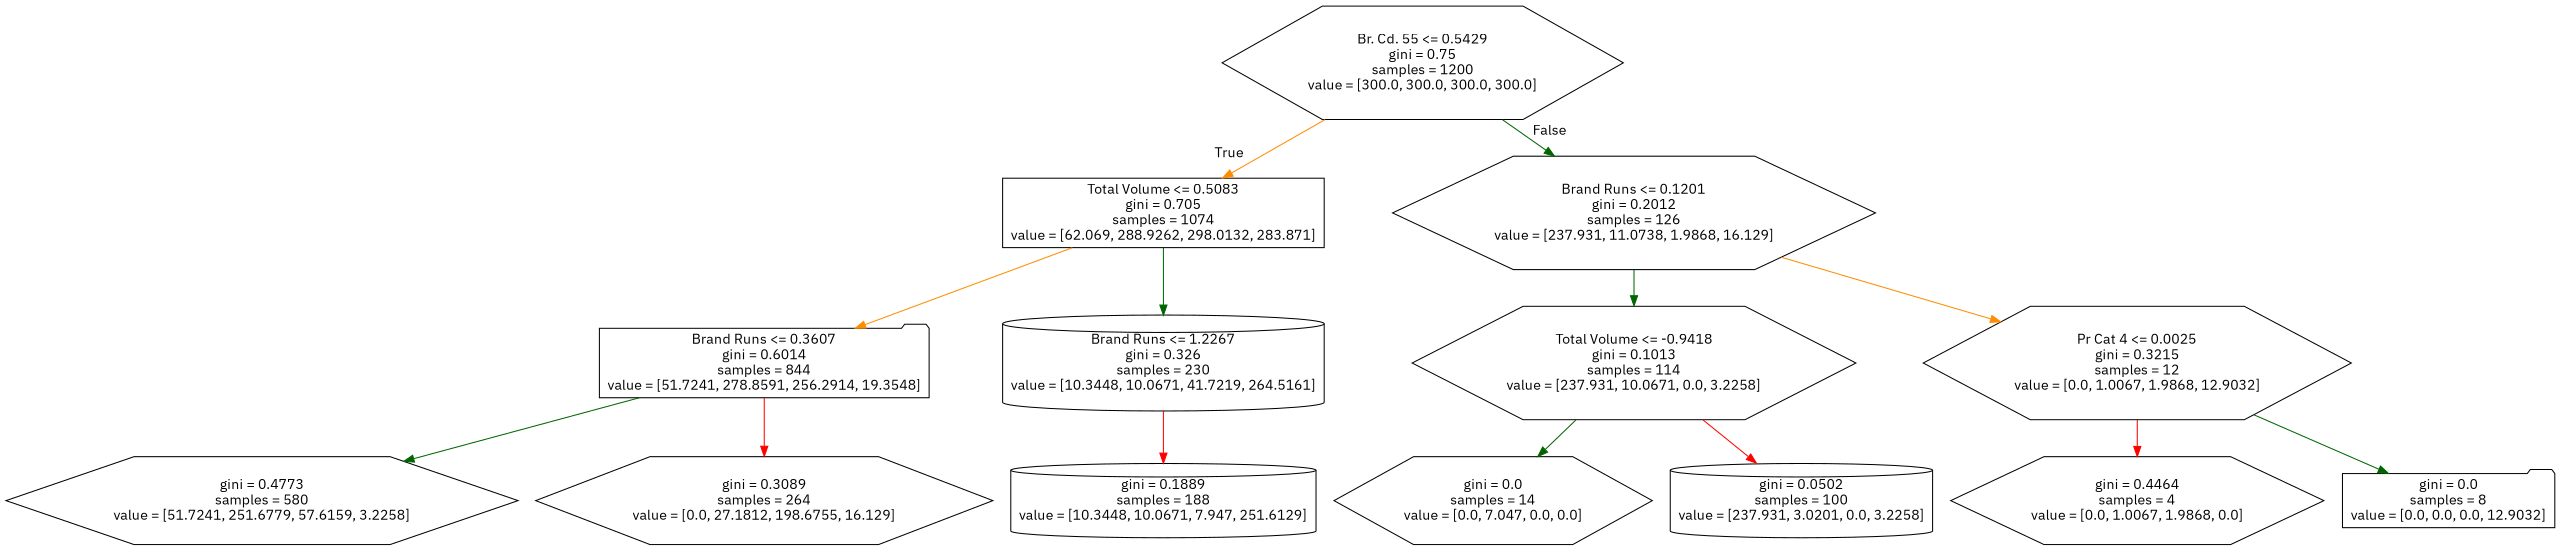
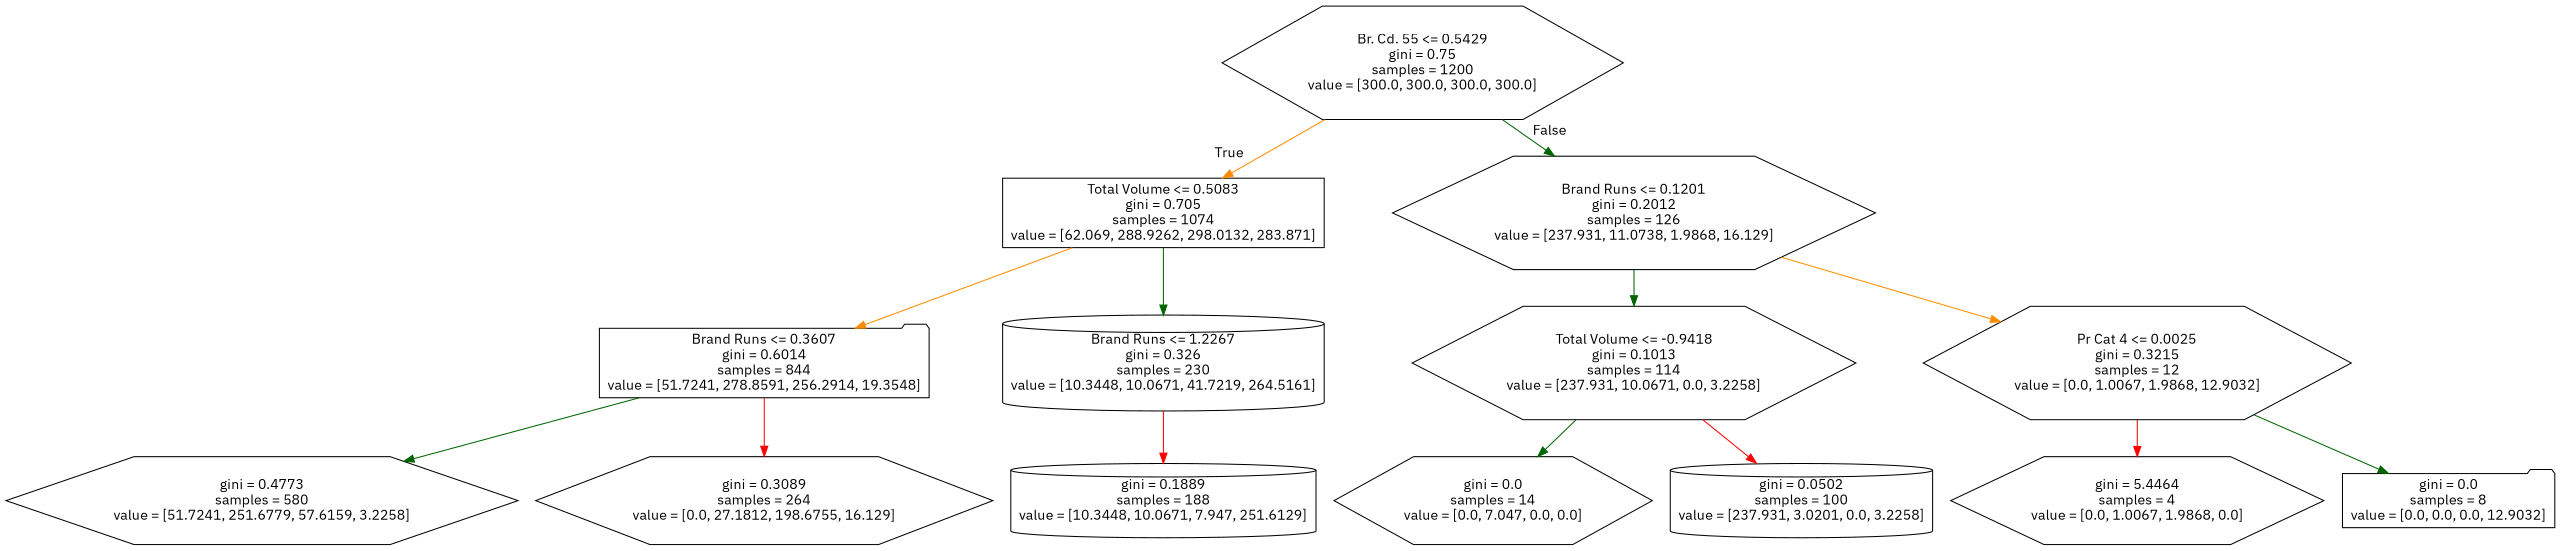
(2137, 501) -> (2137, 501)
